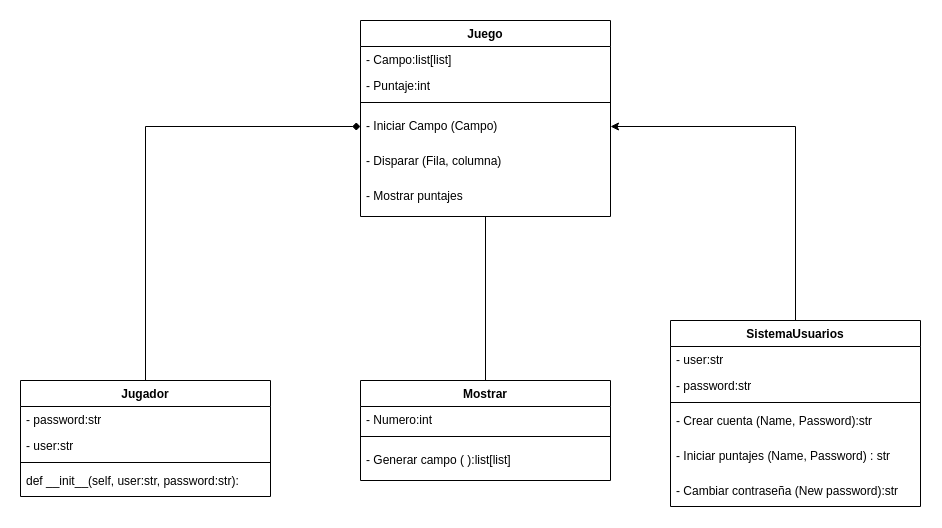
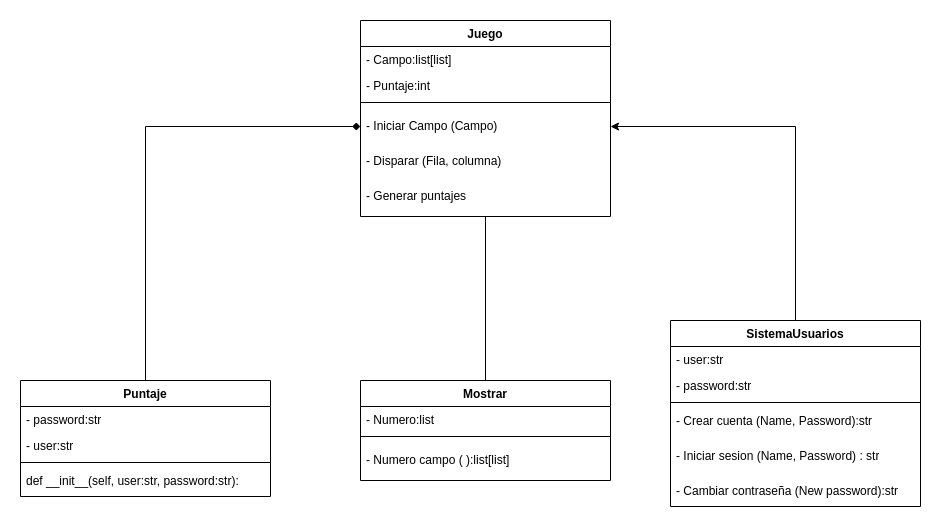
(424, 197) -> (424, 197)
(146, 395) -> (146, 395)
(402, 421) -> (404, 421)
(797, 457) -> (790, 457)
(453, 461) -> (450, 461)
